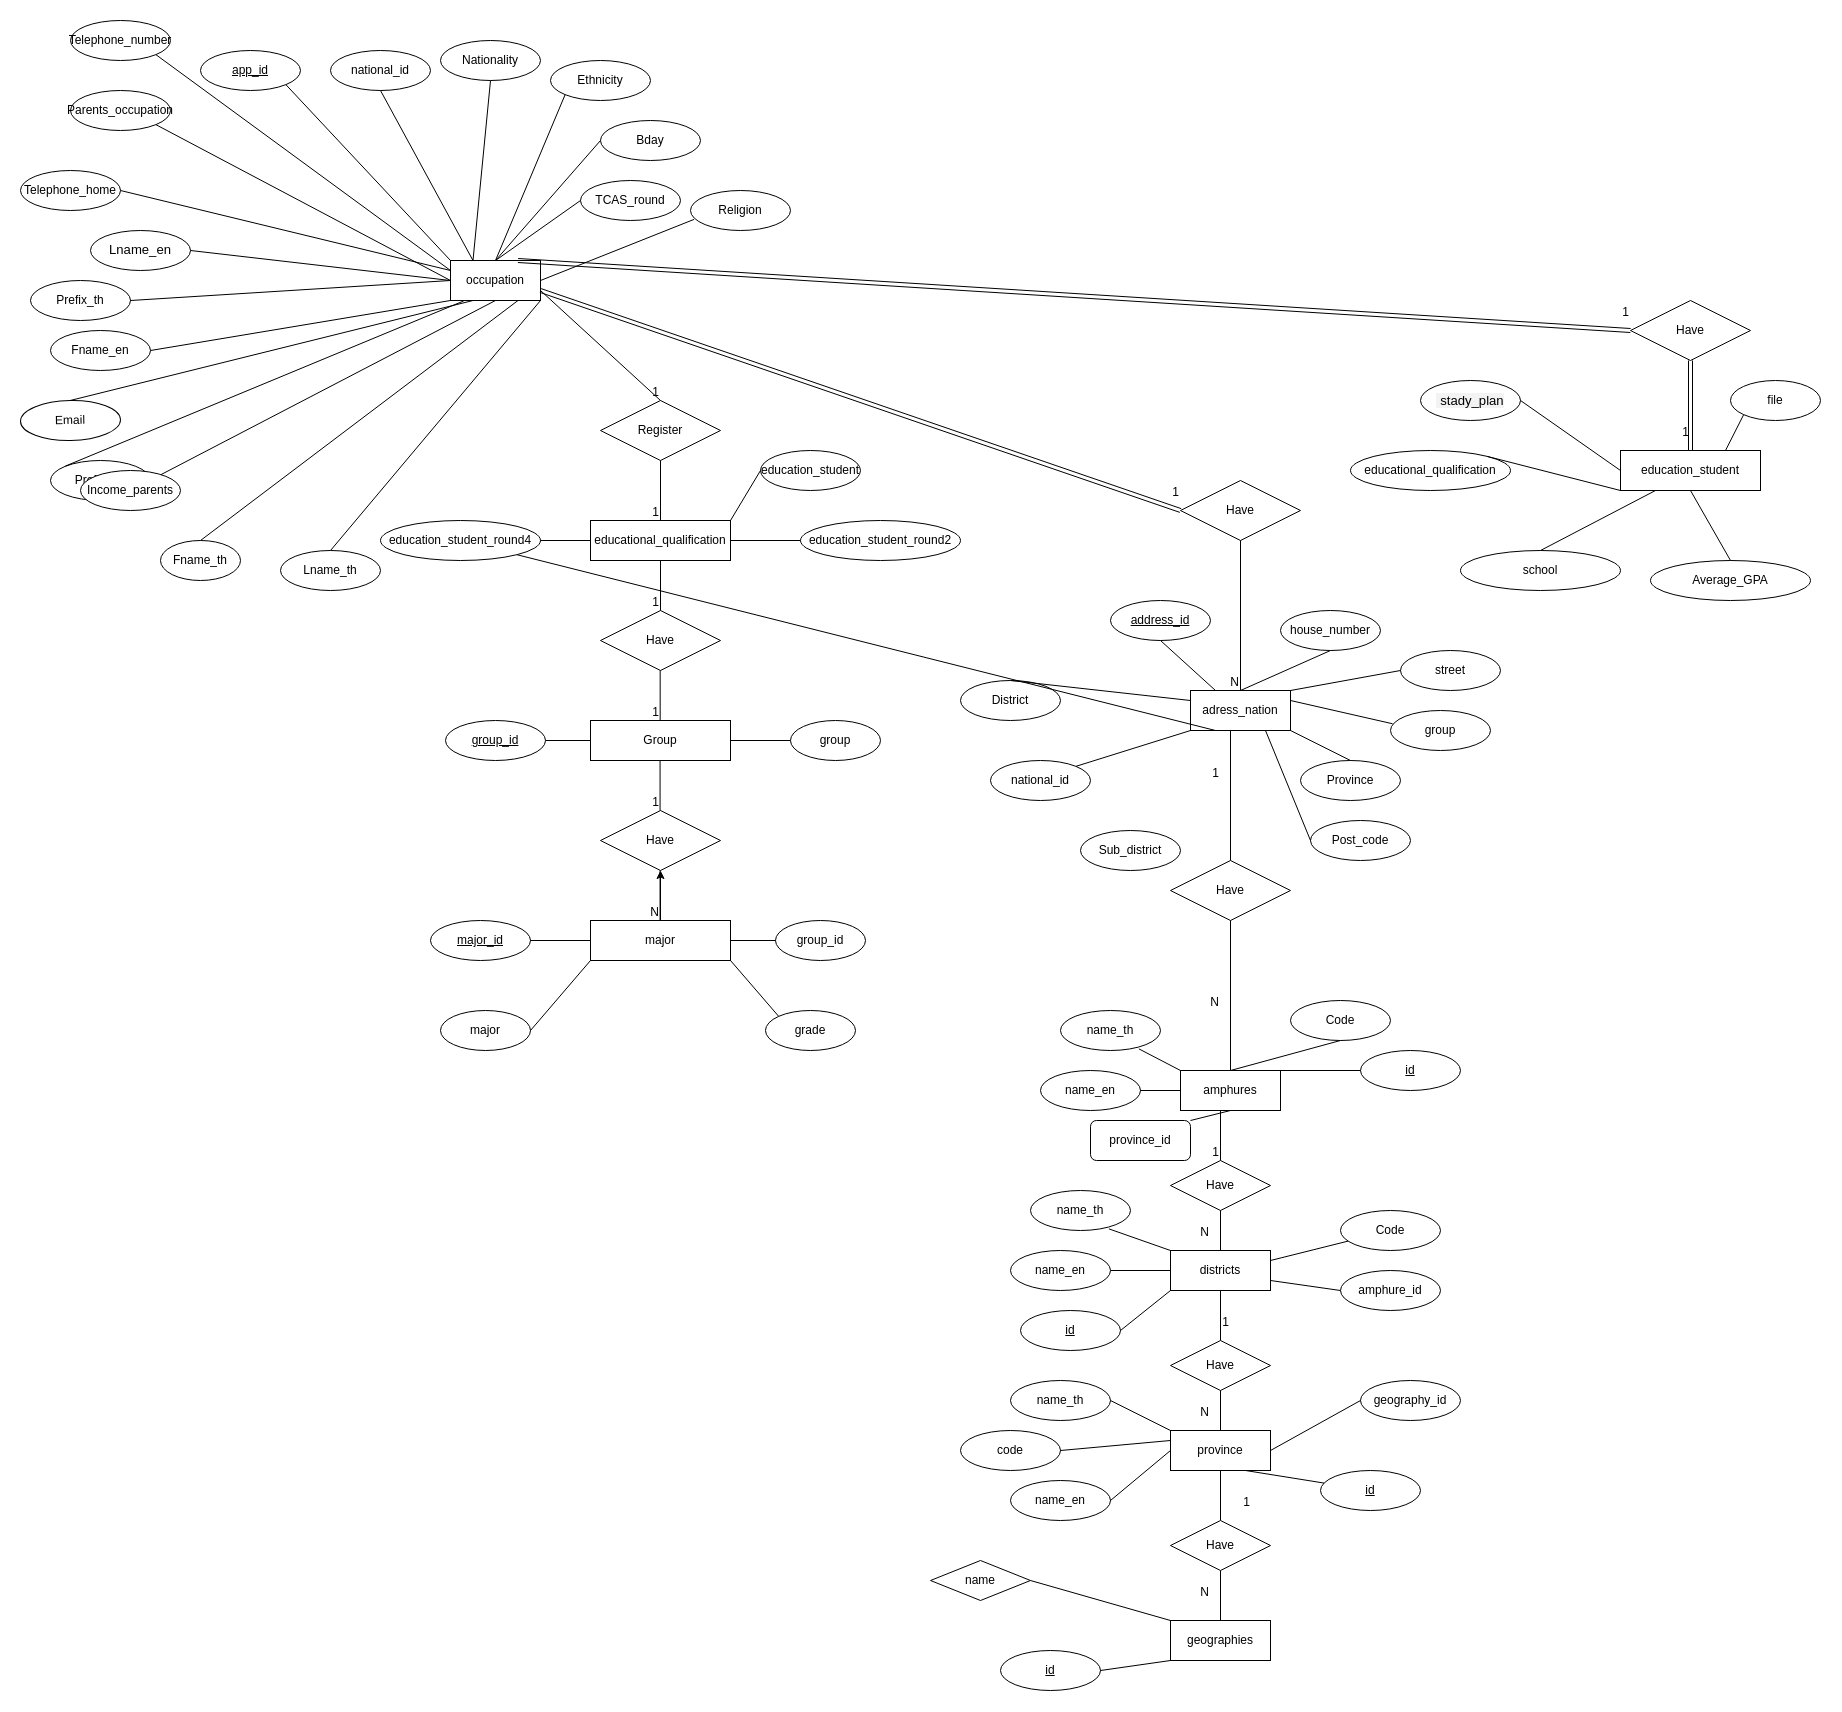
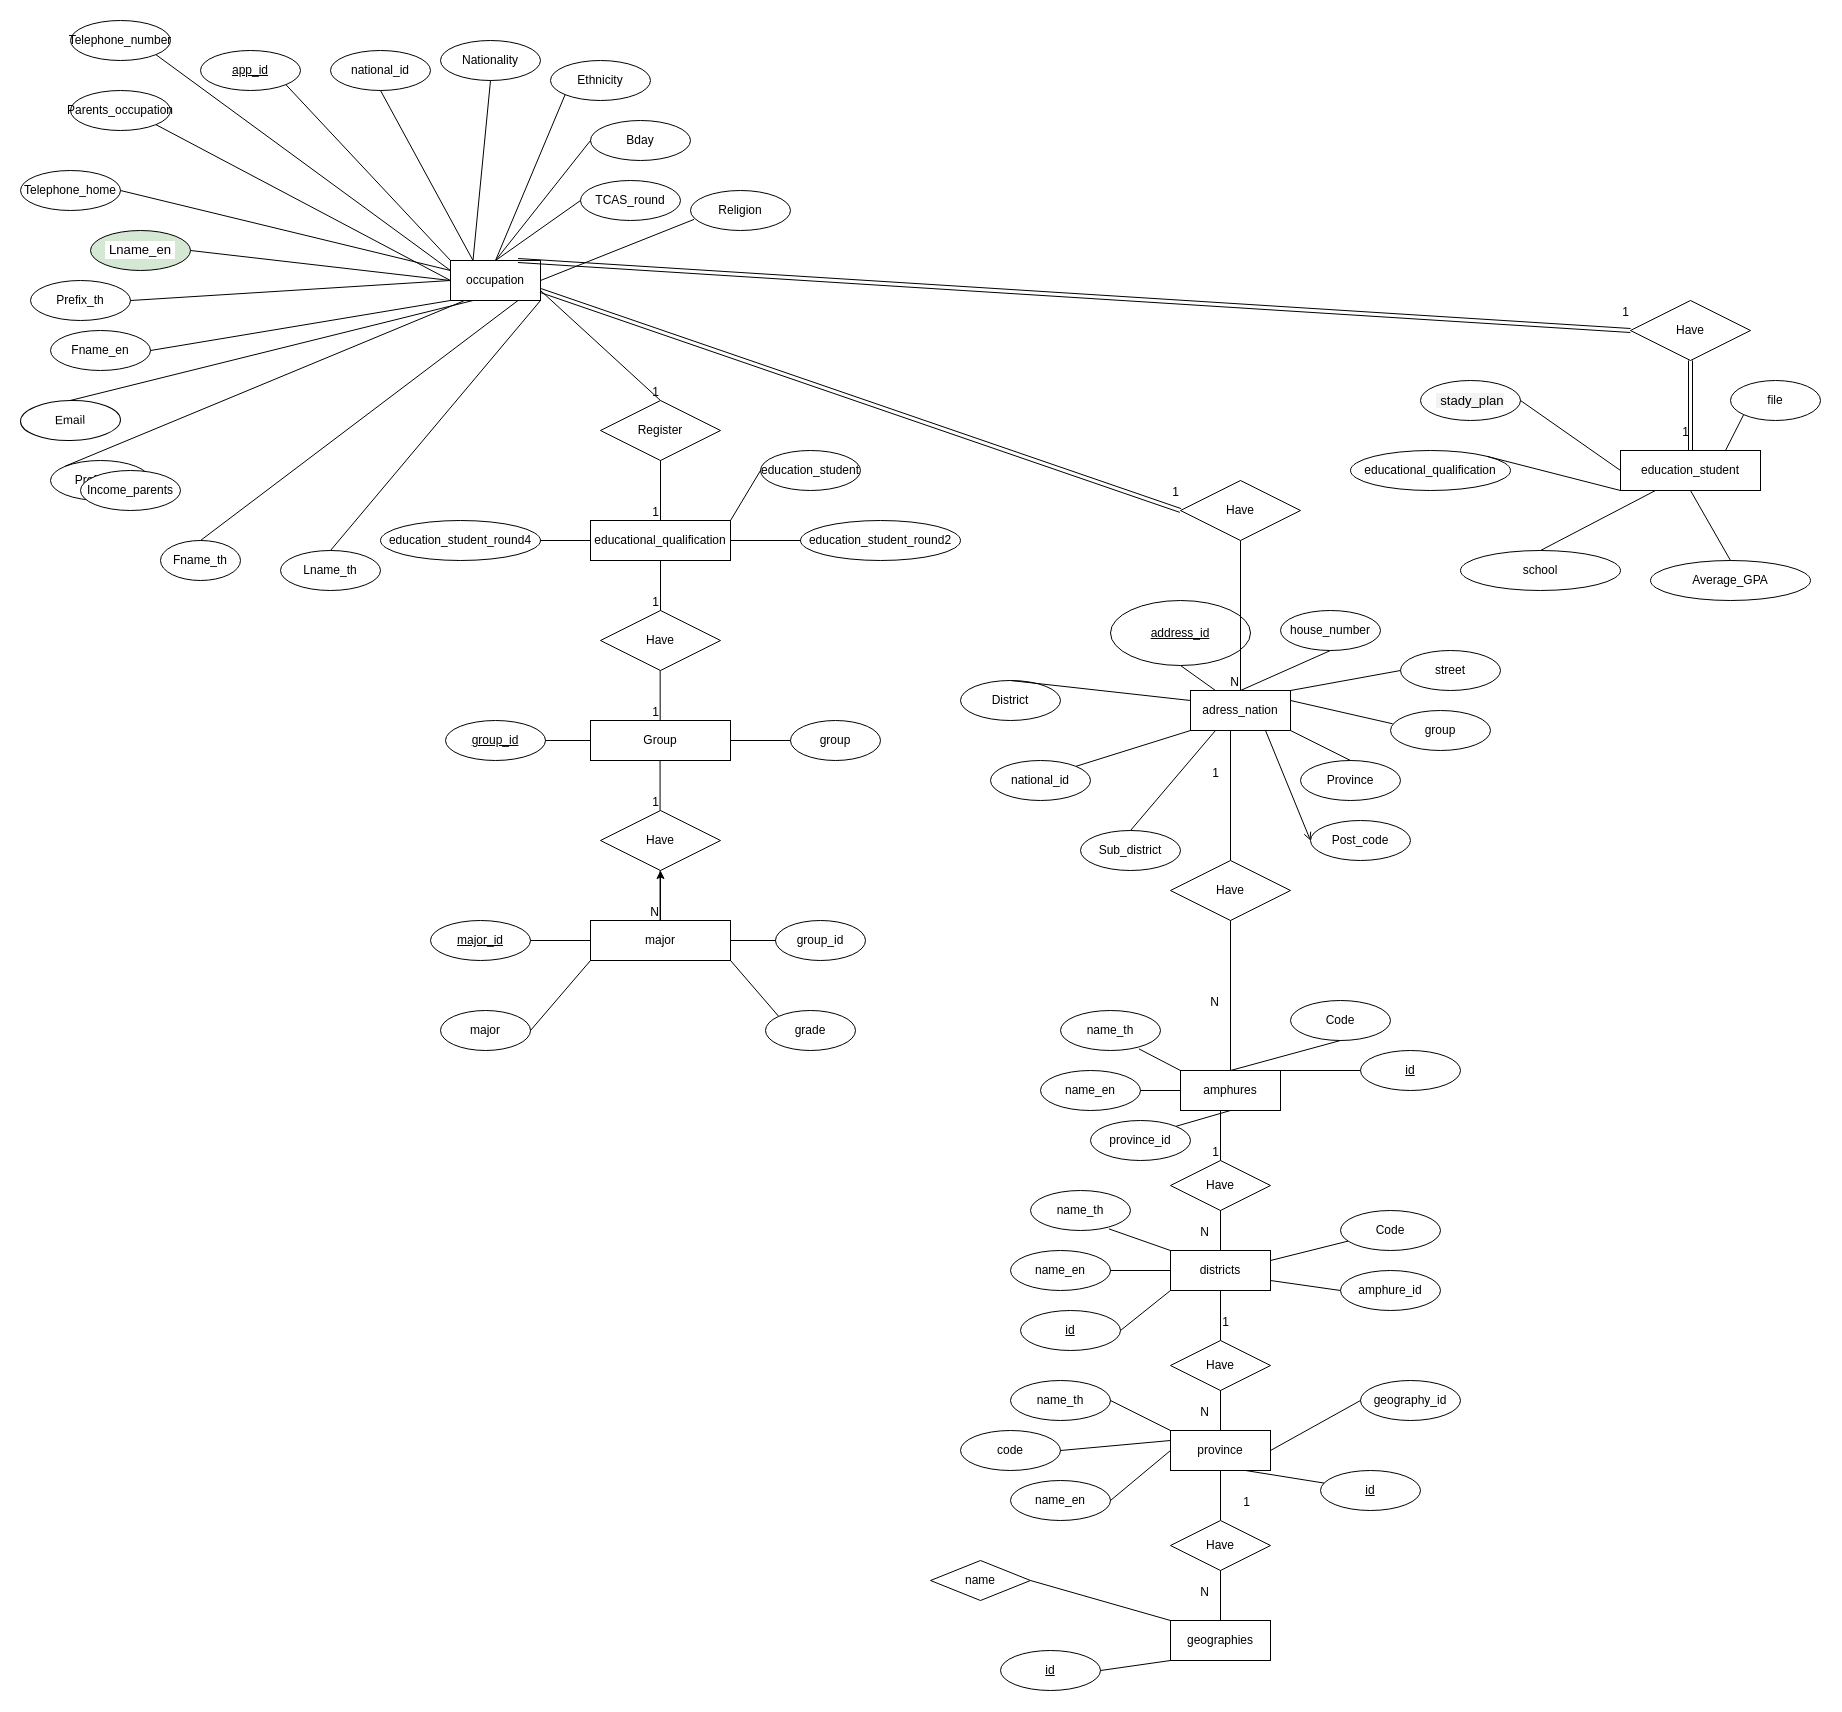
(651, 141) -> (641, 141)
(141, 251) -> (141, 251)
(328, 388) -> none
(765, 617) -> (1173, 780)
(1161, 621) -> (1181, 633)
(1309, 837) -> (1309, 836)
(1141, 1141) -> (1141, 1141)
